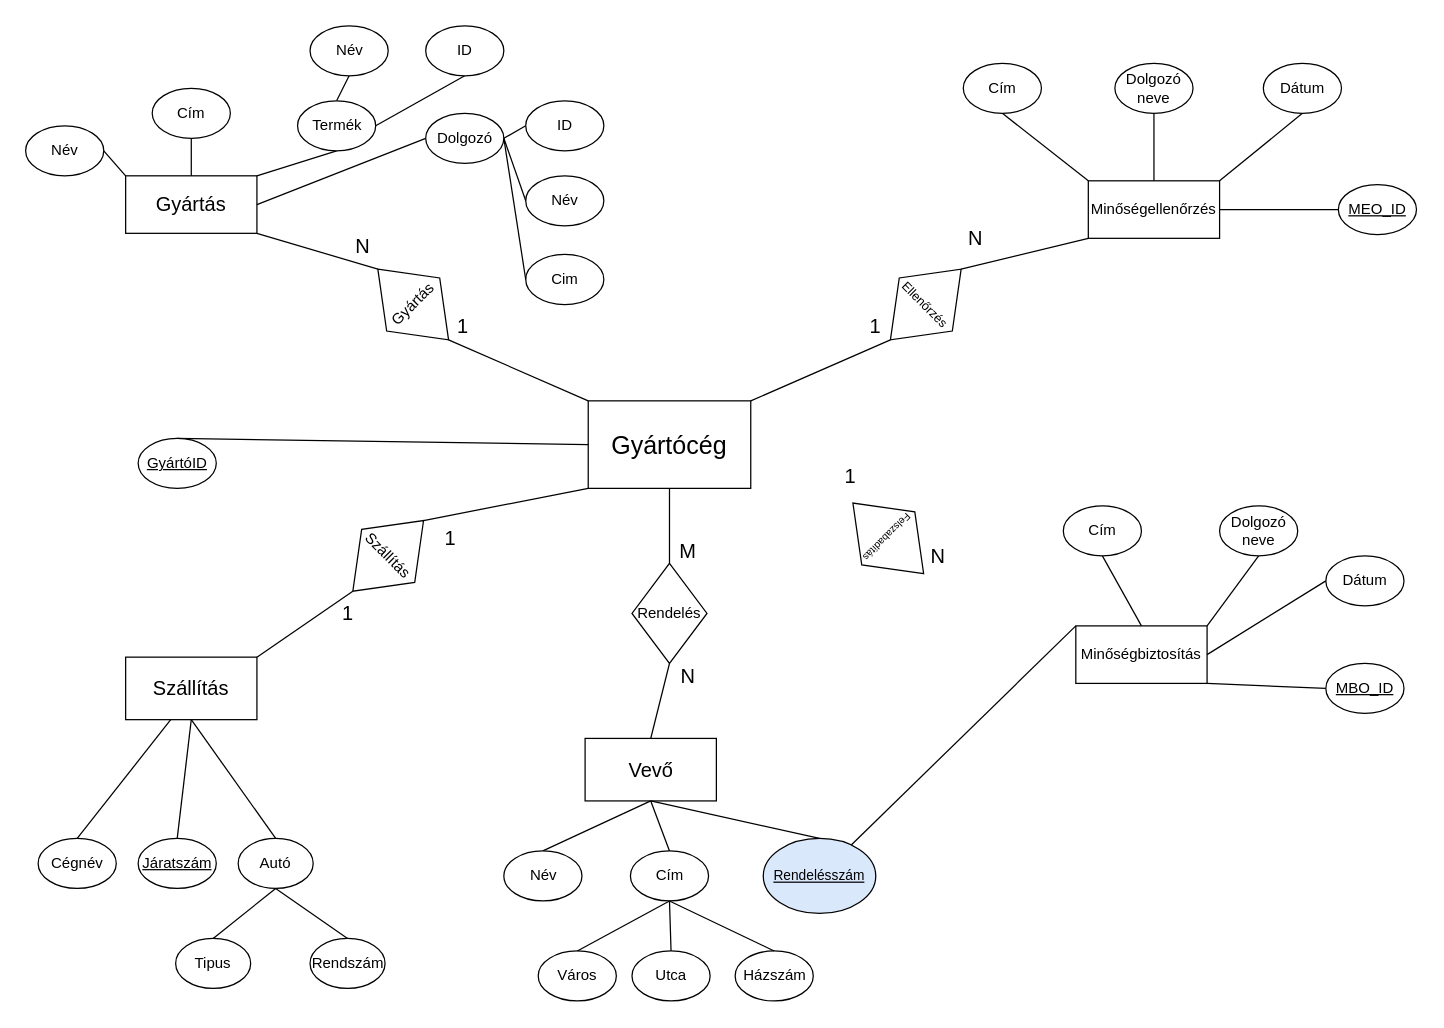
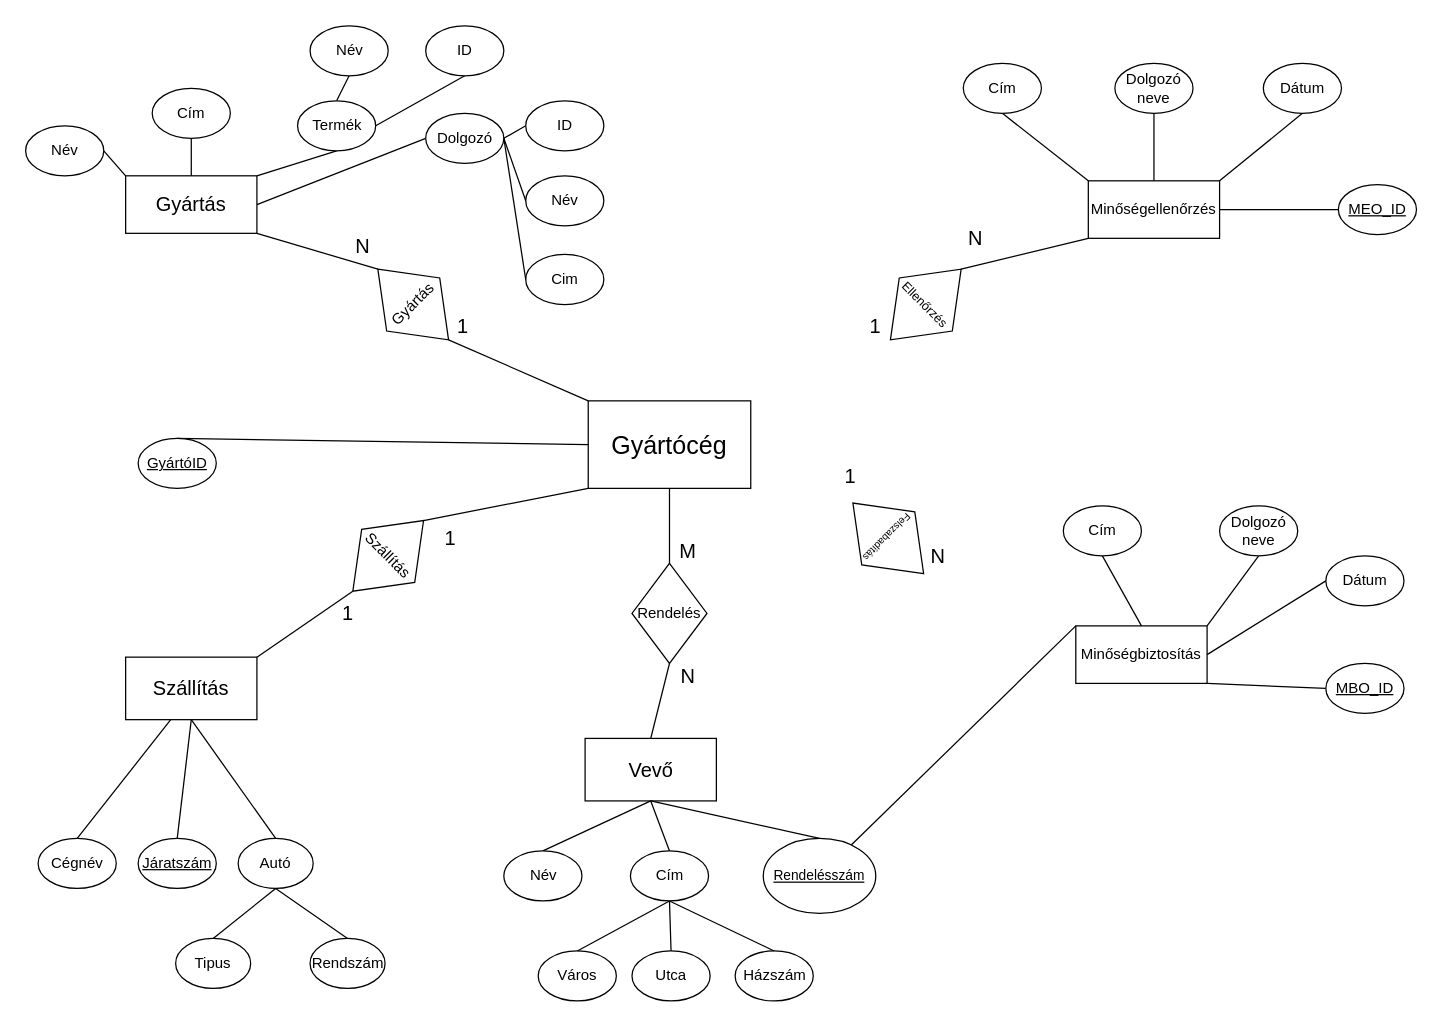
(820, 370) -> none
(819, 876) -> (819, 876)
